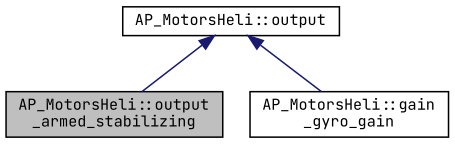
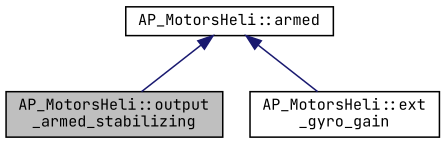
(231, 21) -> (230, 21)
(349, 114) -> (345, 114)
